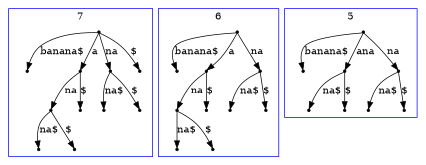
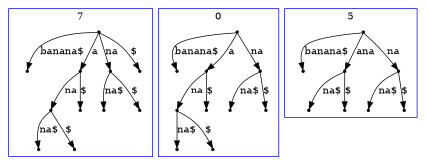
(219, 17) -> (219, 17)
